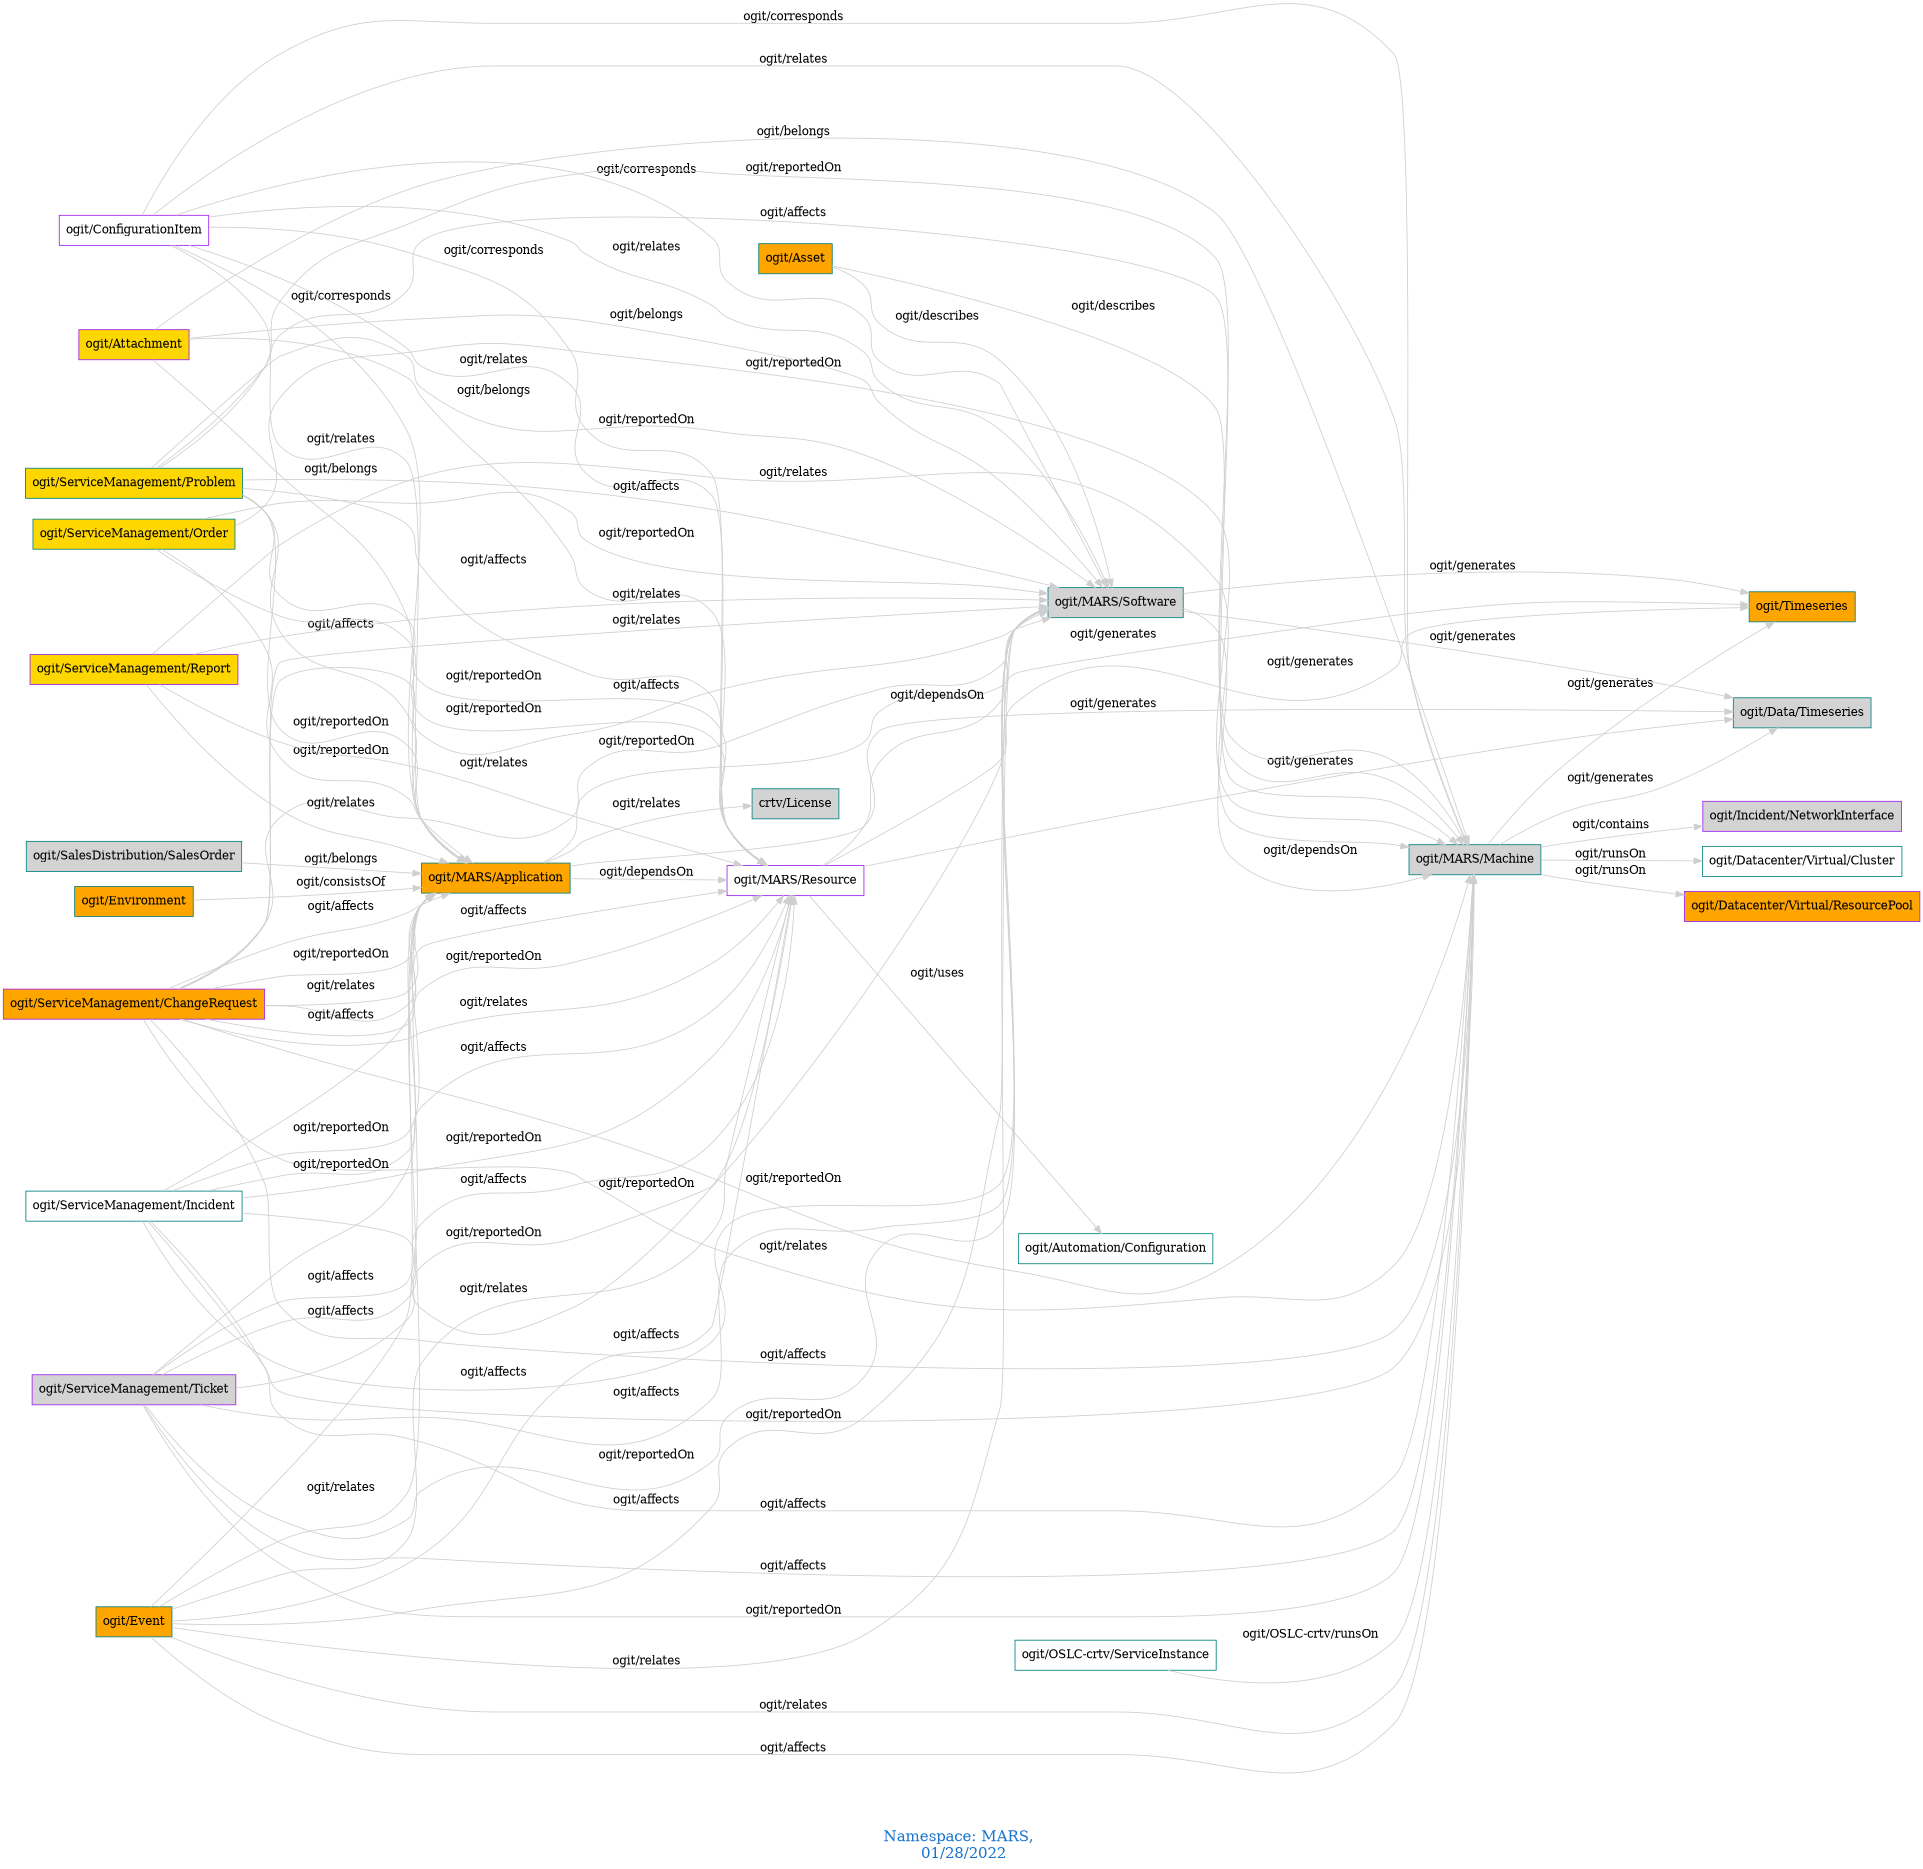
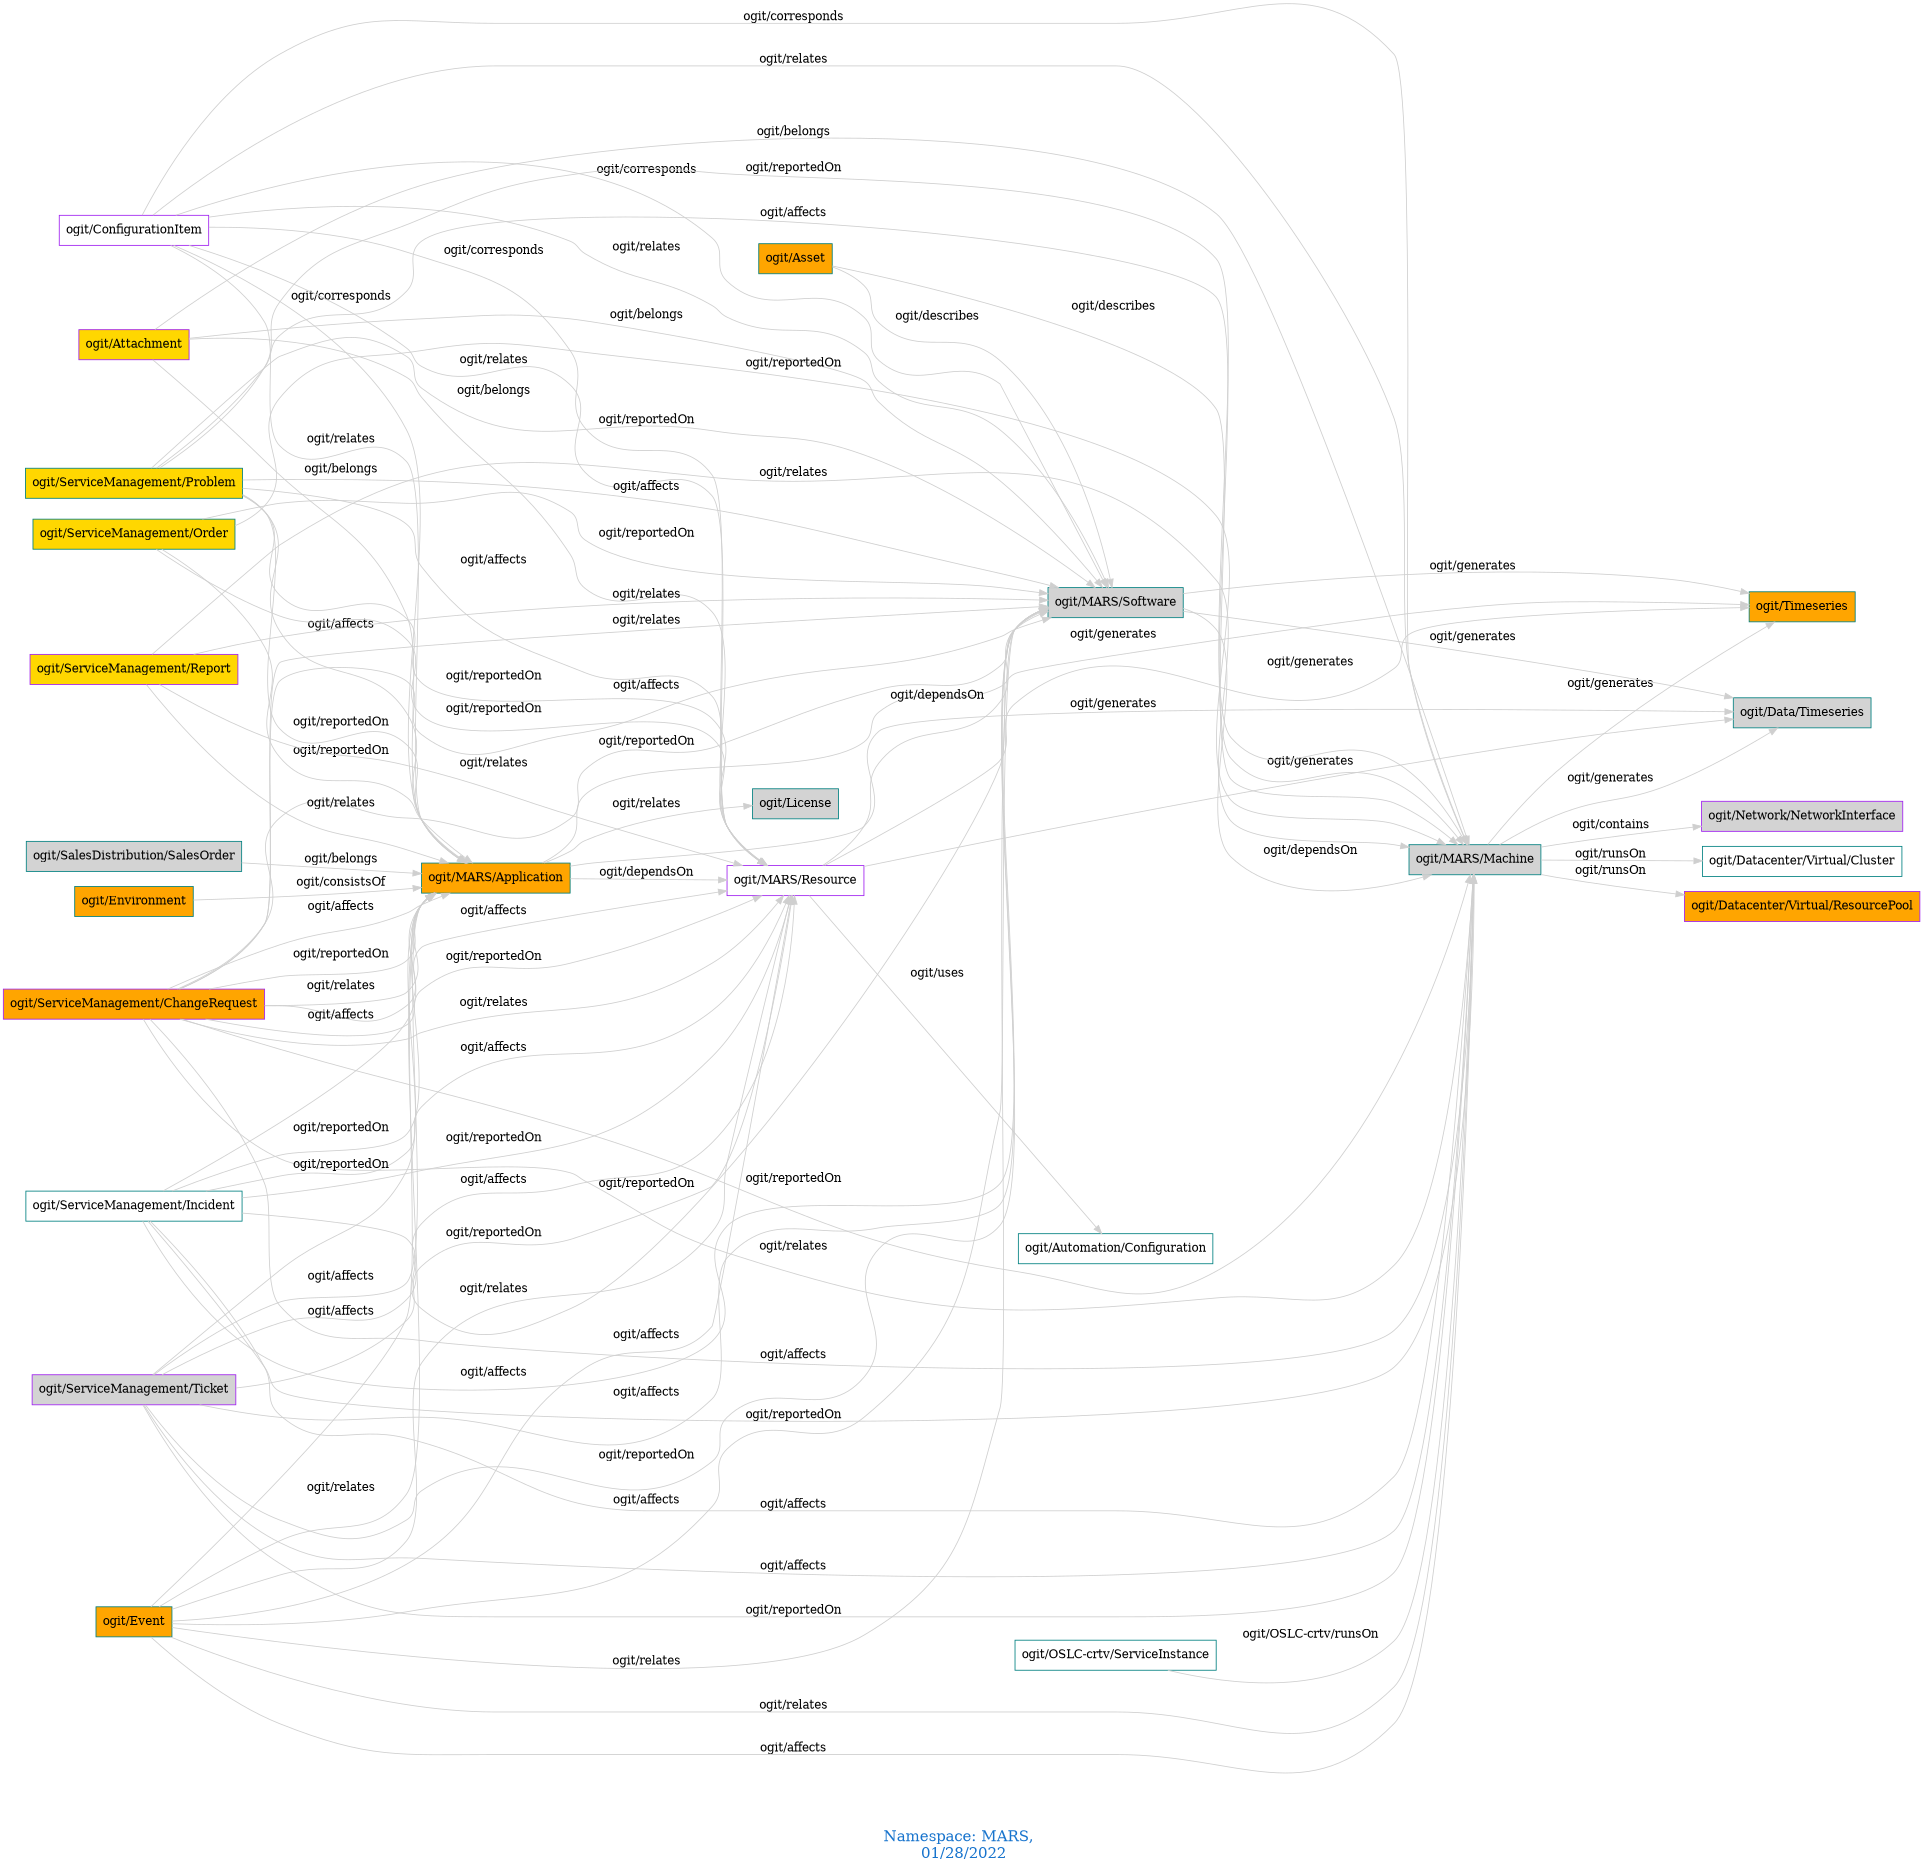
(795, 804) -> (795, 804)
(1802, 816) -> (1802, 816)
